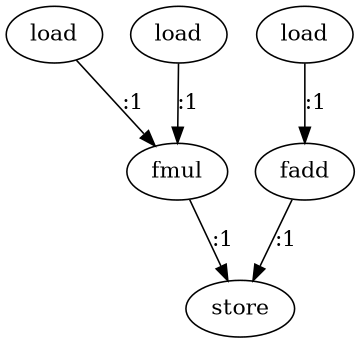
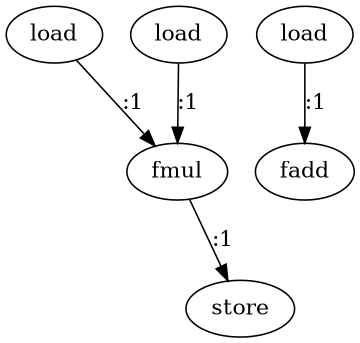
(276, 233) -> none
